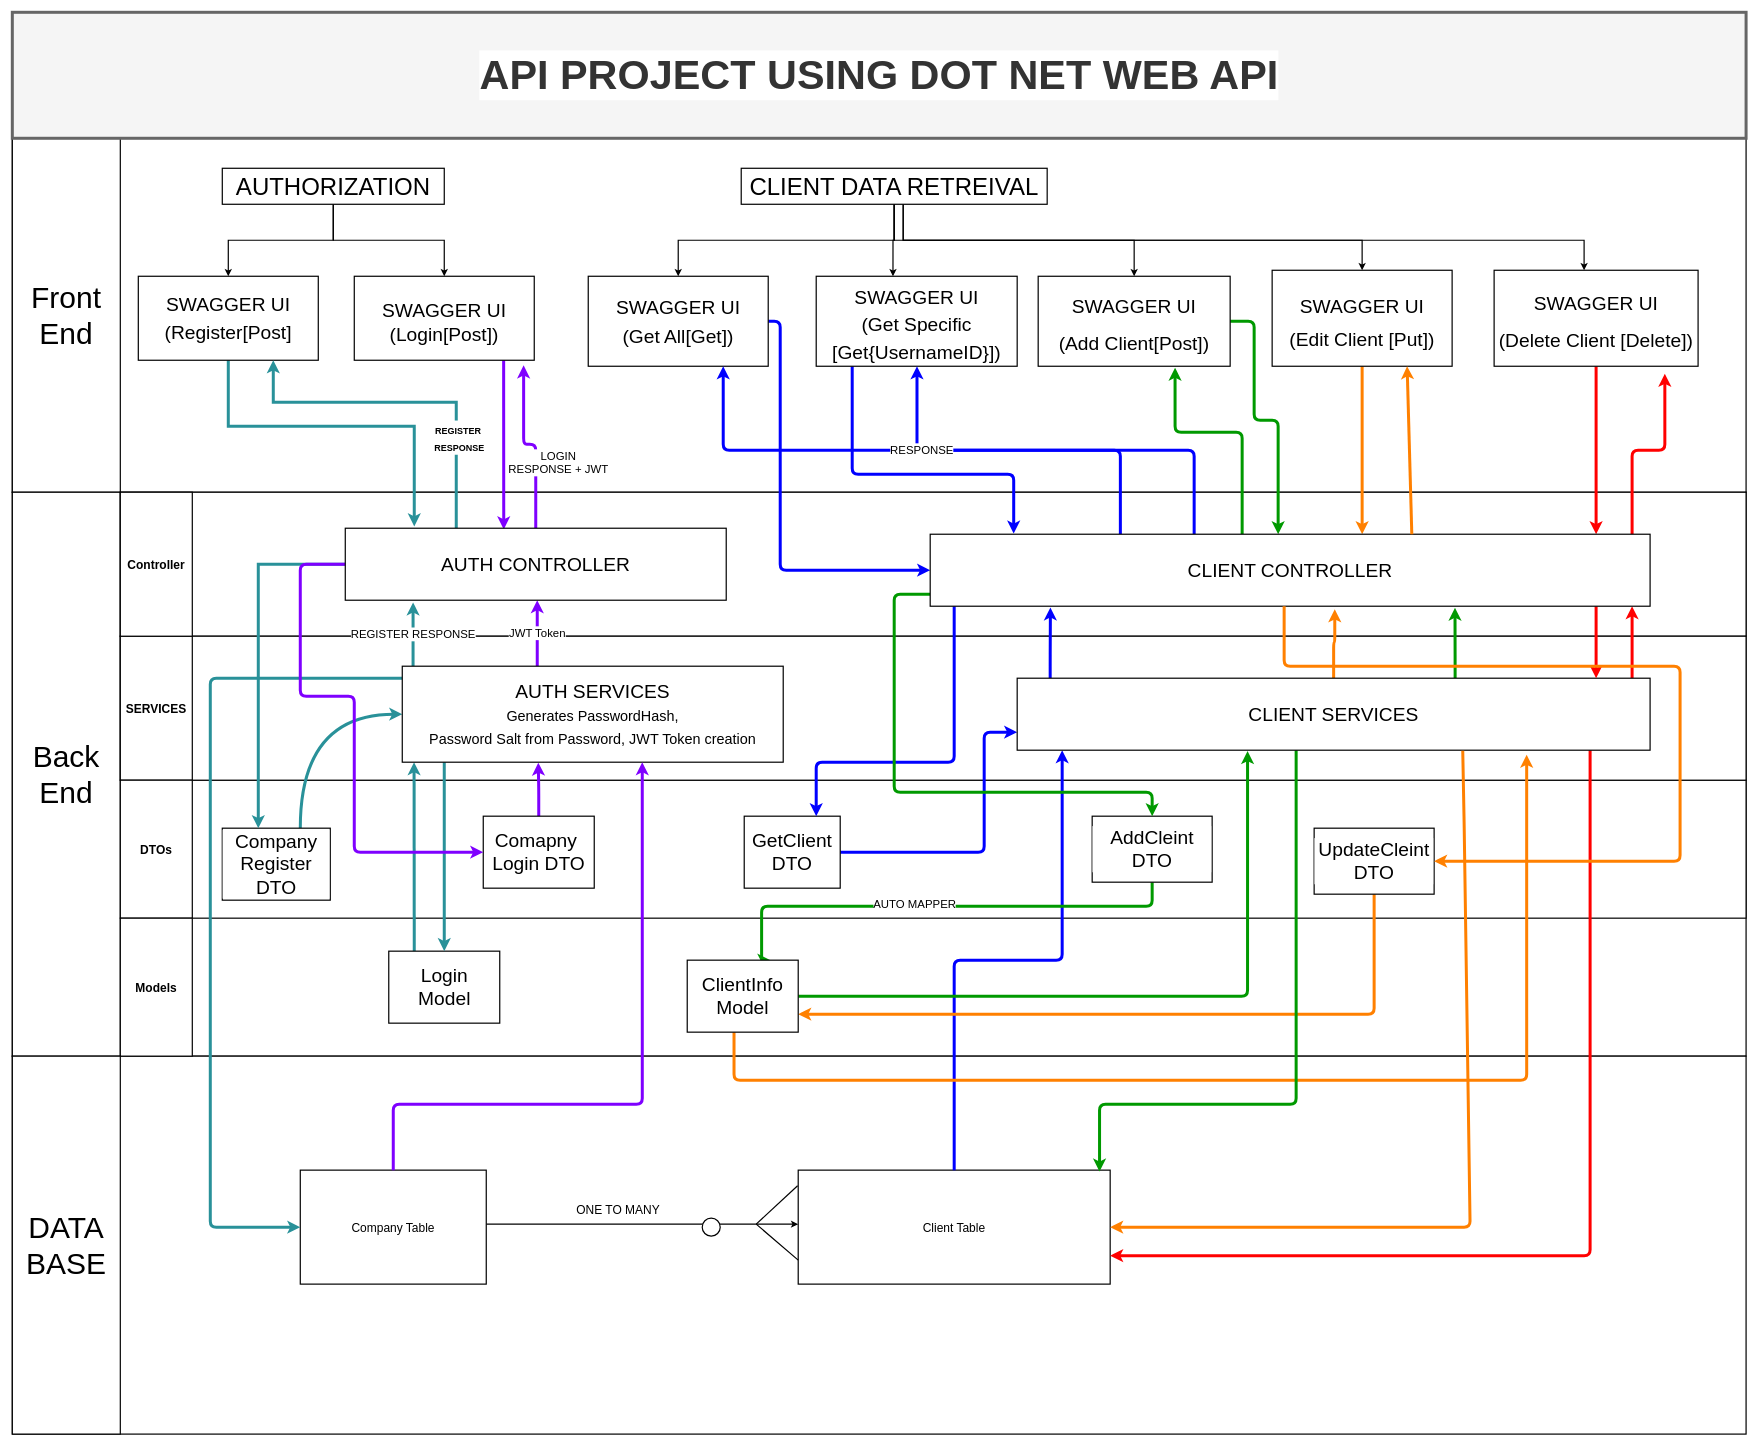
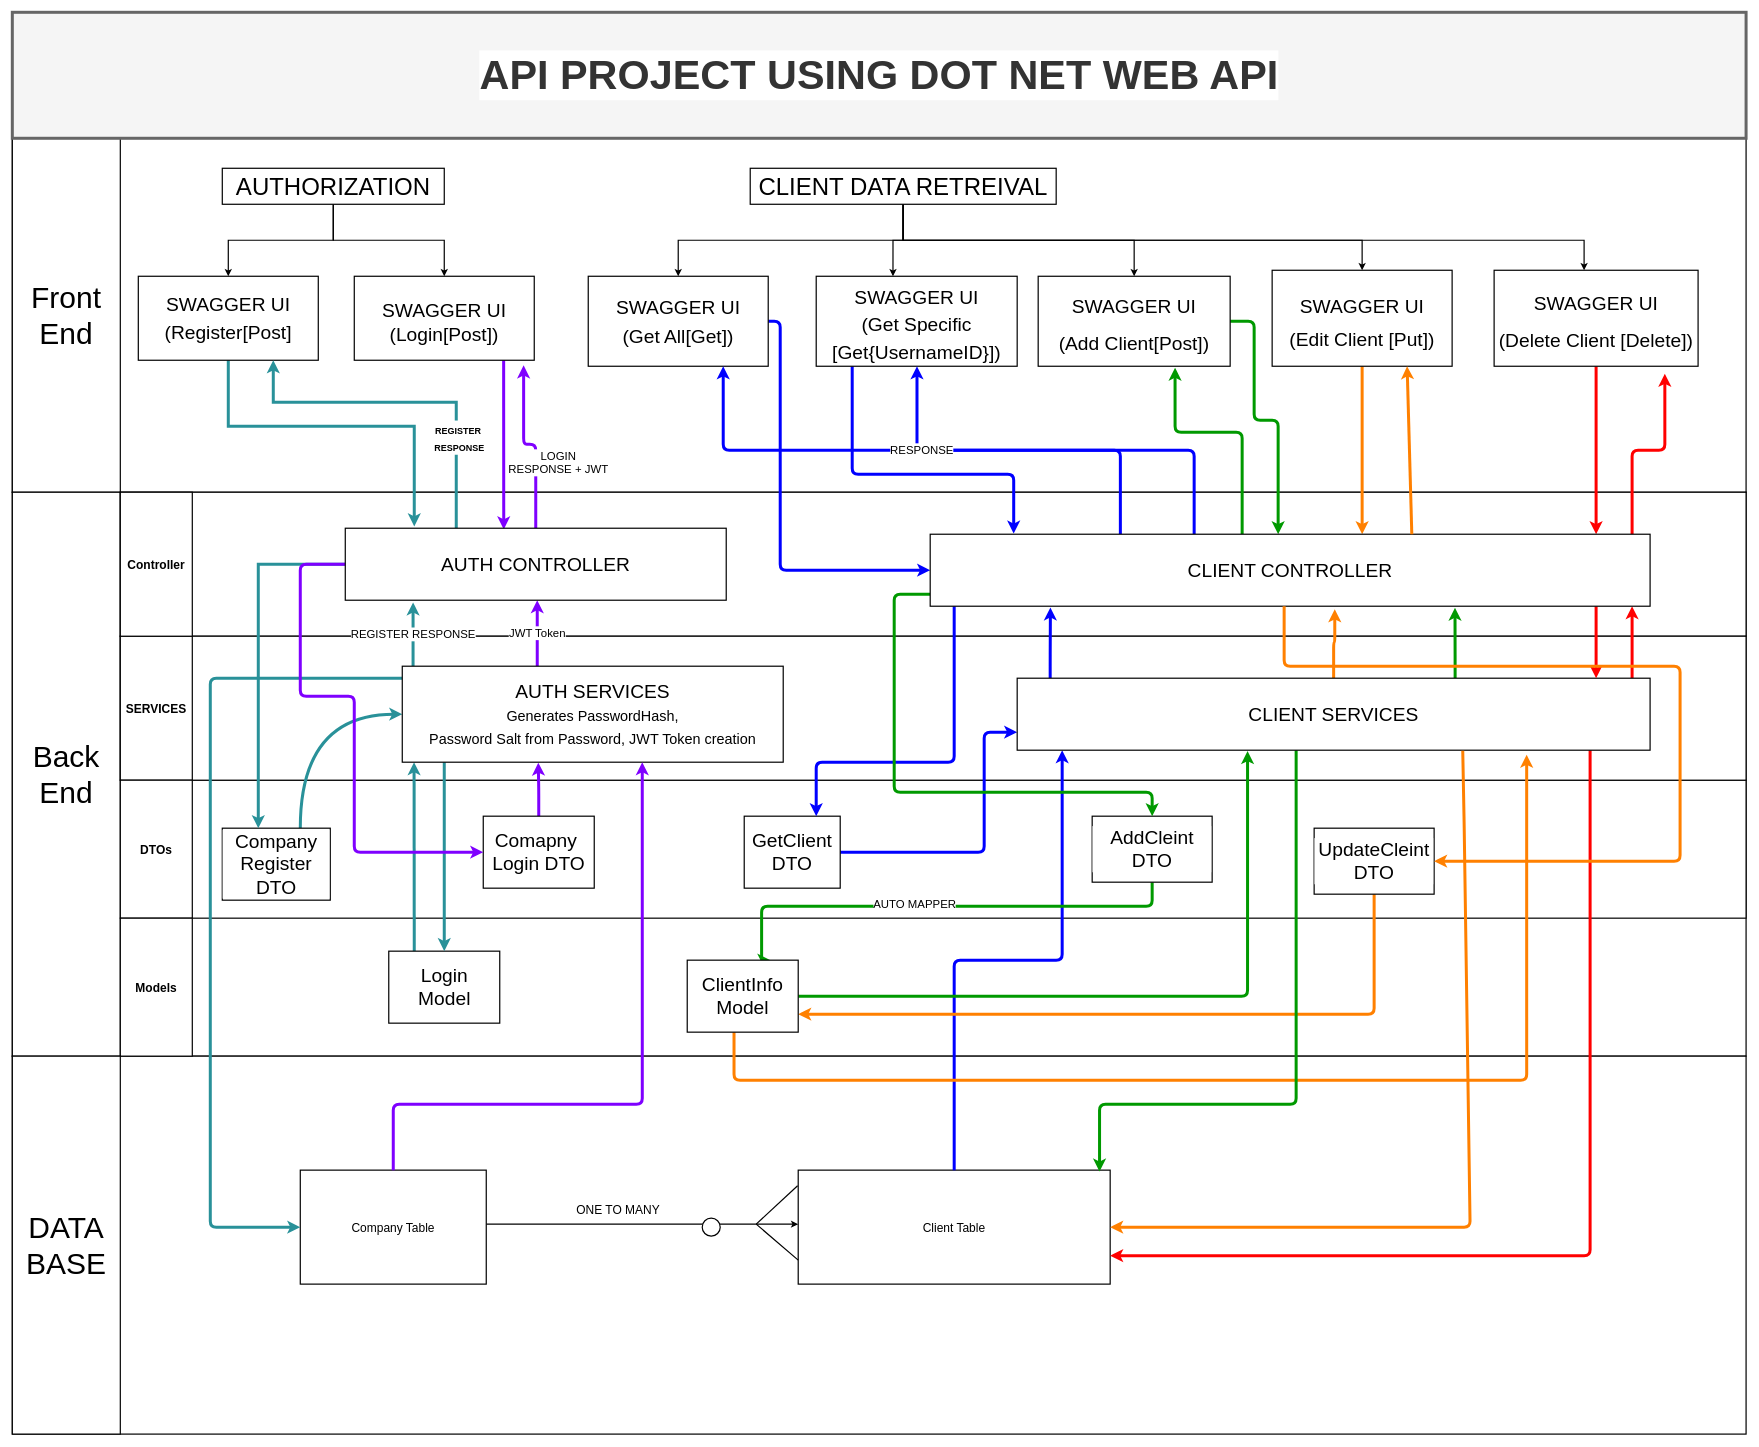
(894, 186) -> (903, 186)
